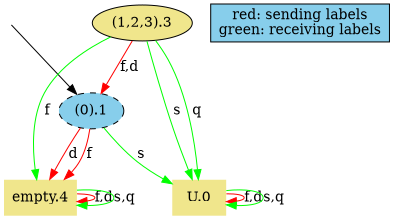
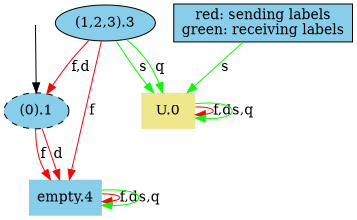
(142, 23) -> (105, 23)
(47, 89) -> (87, 105)
(131, 156) -> (219, 64)
(40, 198) -> (65, 198)
